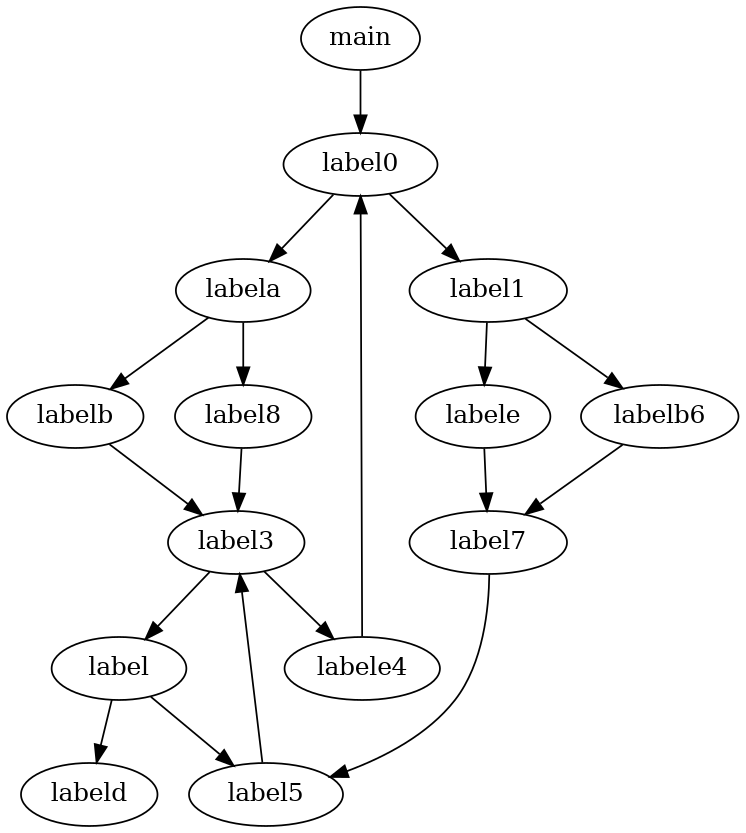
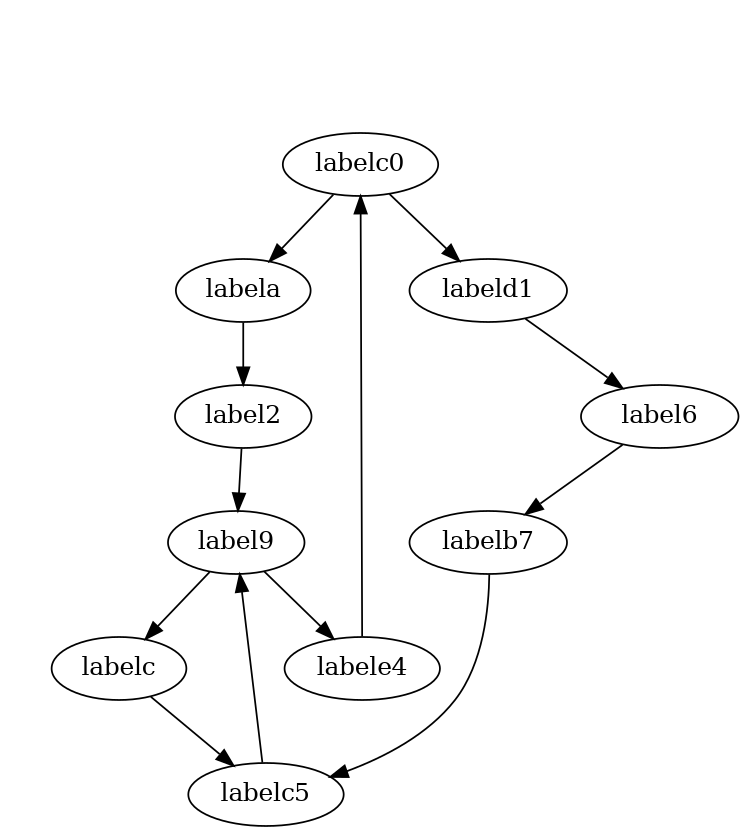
(360, 38) -> none
(360, 164) -> (360, 164)
(488, 290) -> (488, 290)
(75, 416) -> none
(243, 416) -> (243, 416)
(483, 416) -> none
(660, 416) -> (660, 416)
(236, 542) -> (236, 542)
(488, 542) -> (488, 542)
(119, 668) -> (119, 668)
(89, 794) -> none
(266, 794) -> (266, 794)
